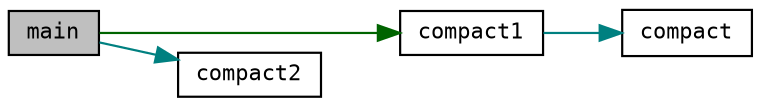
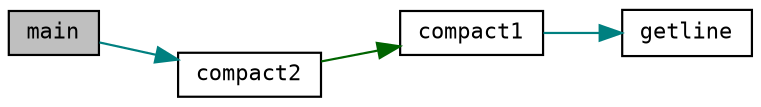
(239, 33) -> (350, 56)
(687, 33) -> (687, 33)
